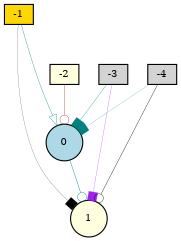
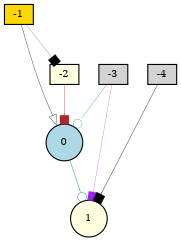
(35, 71) -> (35, 71)
(64, 100) -> (64, 100)
(94, 101) -> (94, 101)
(119, 105) -> none
(23, 118) -> (38, 40)
(129, 140) -> (129, 140)
